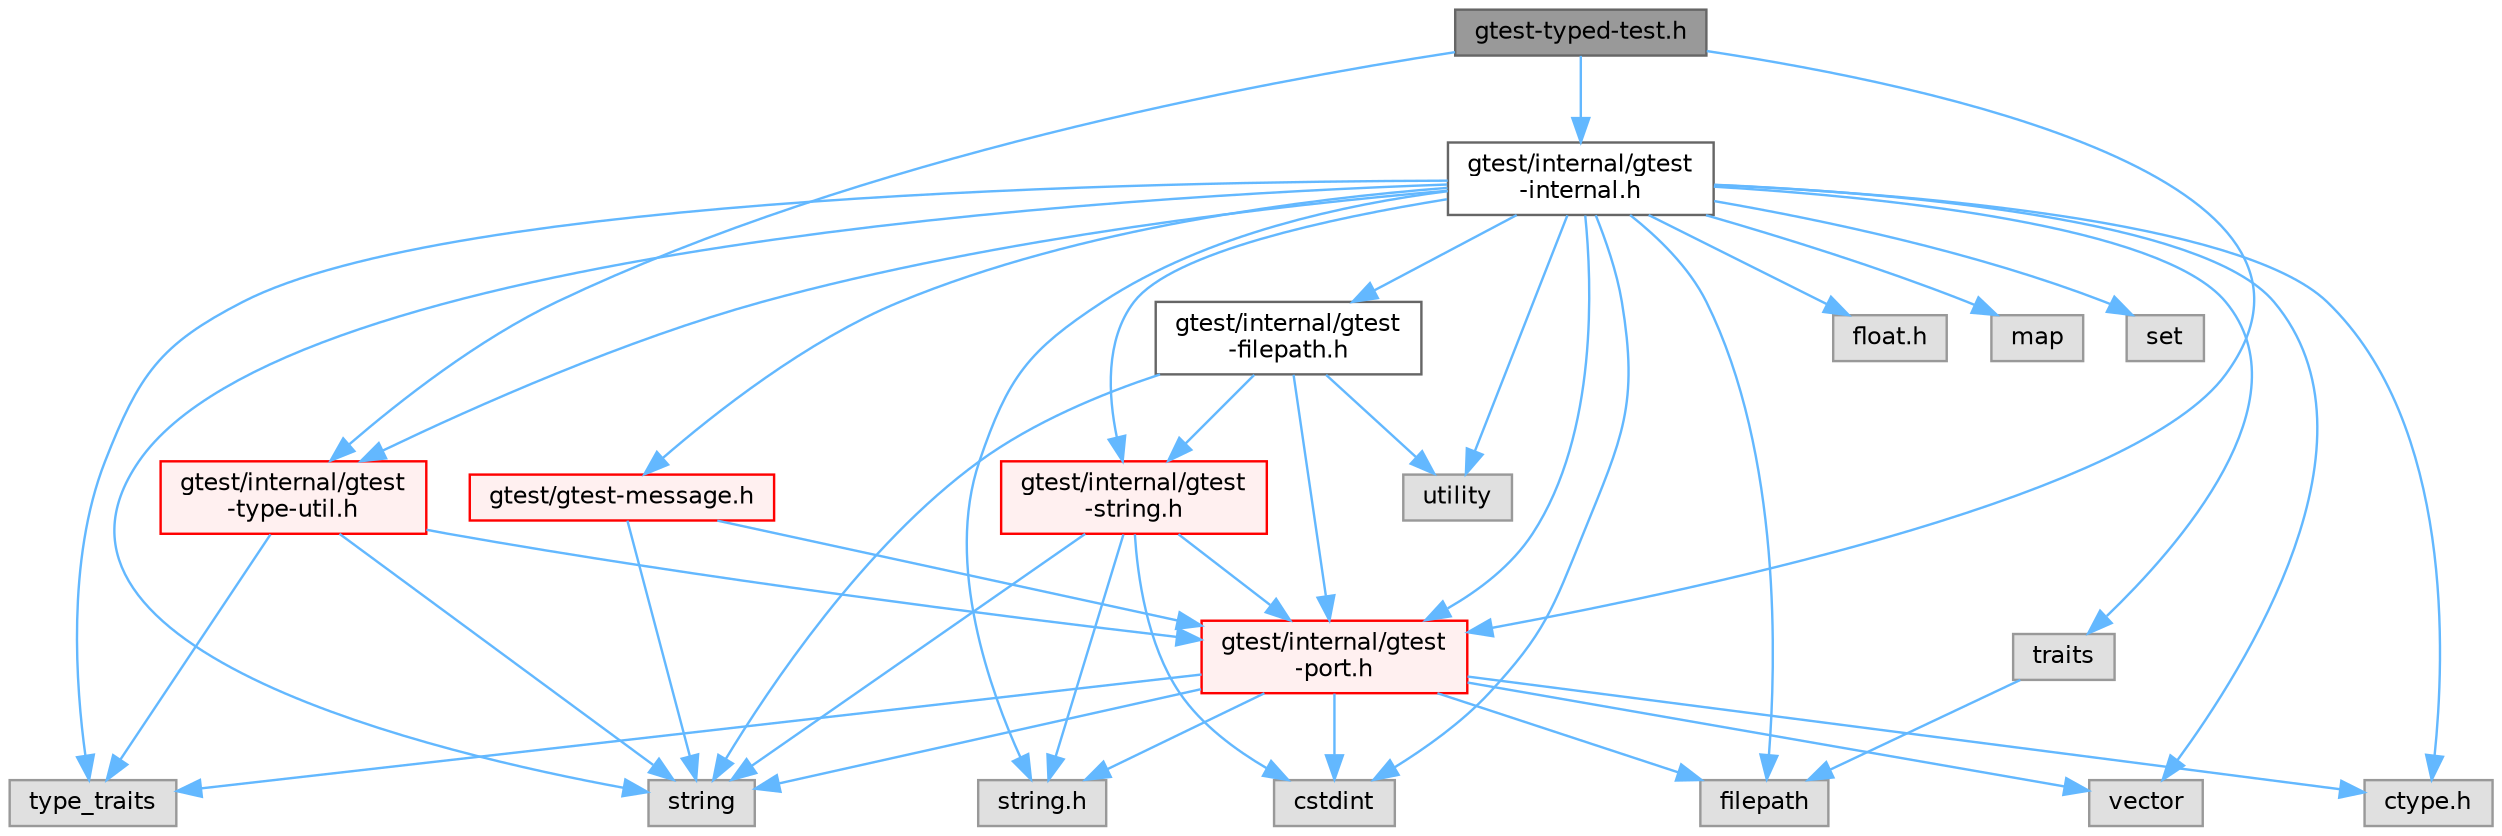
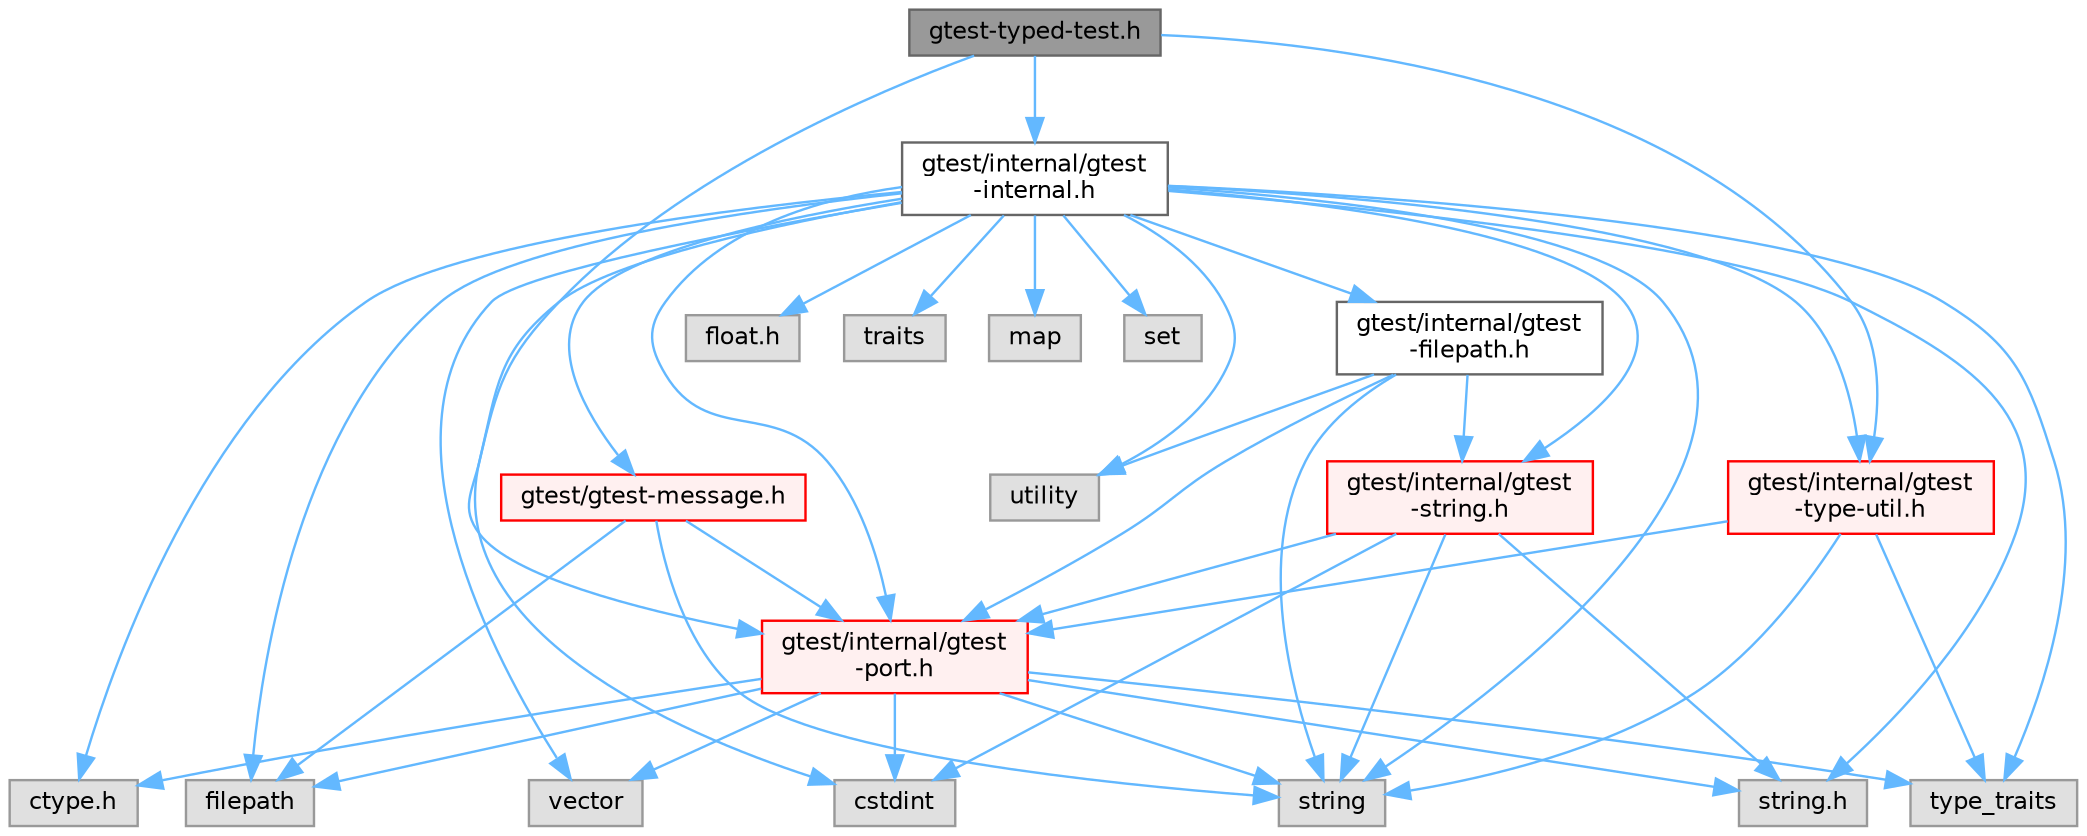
(1935, 720) -> (462, 643)
